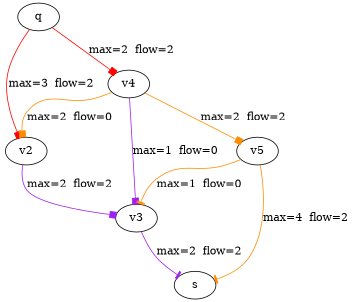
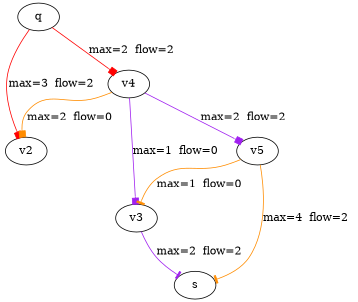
(190, 116) -> (190, 116)
(53, 204) -> none
